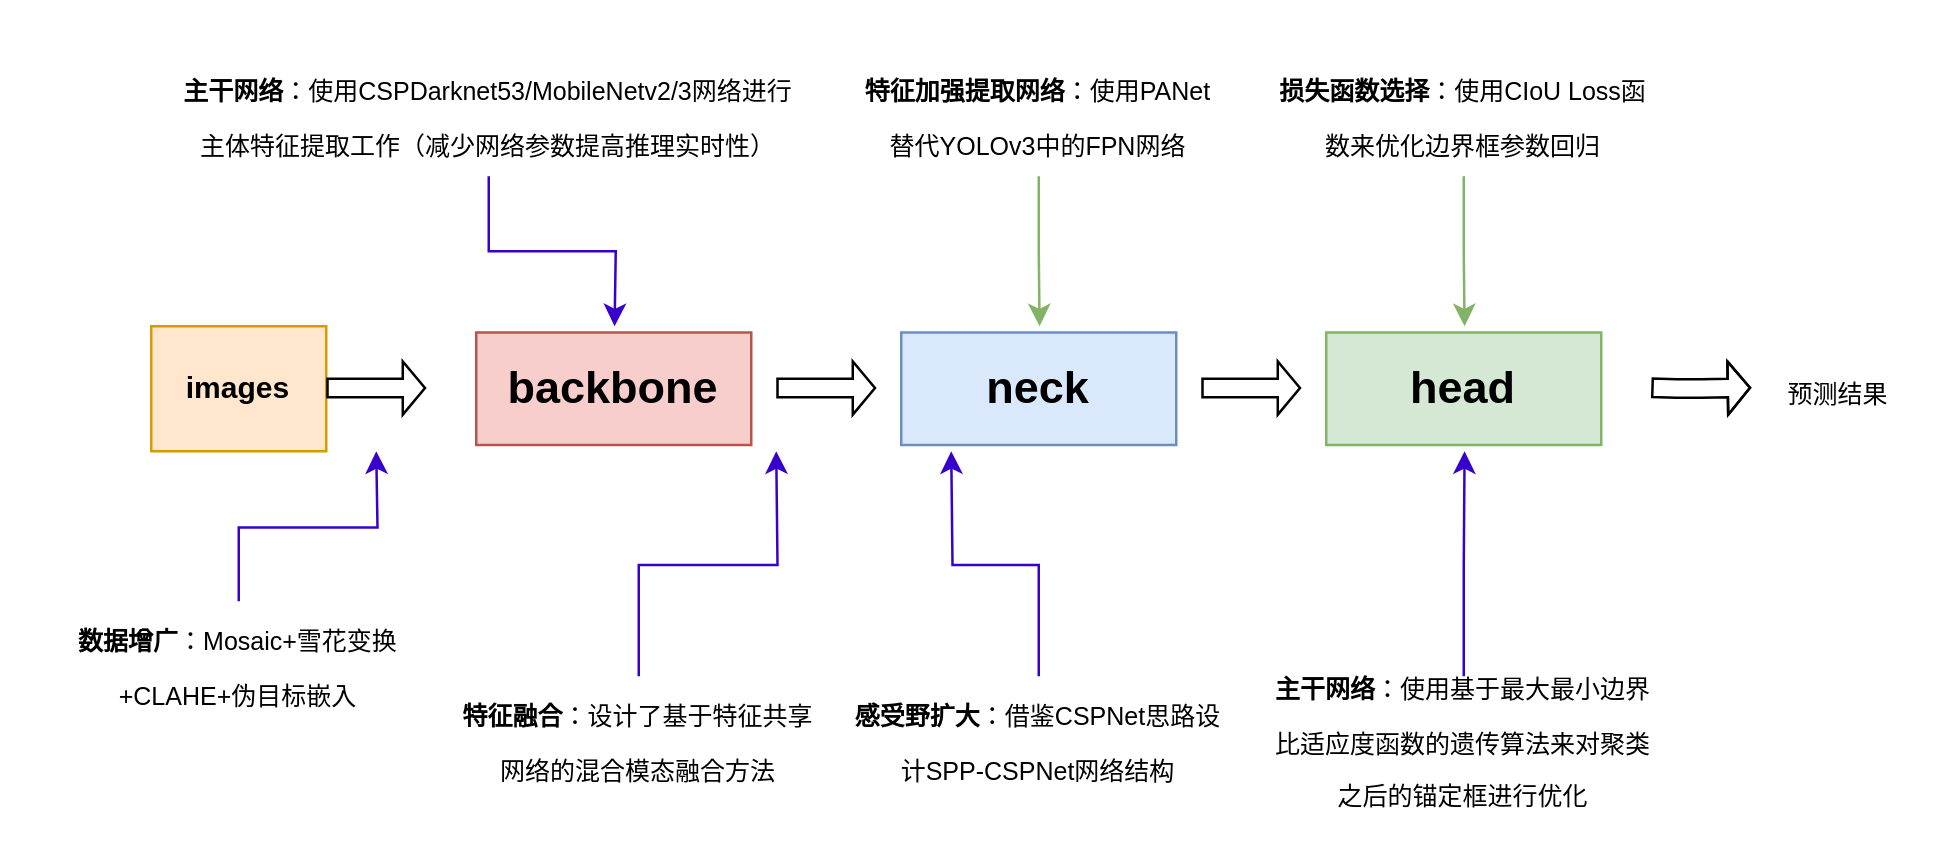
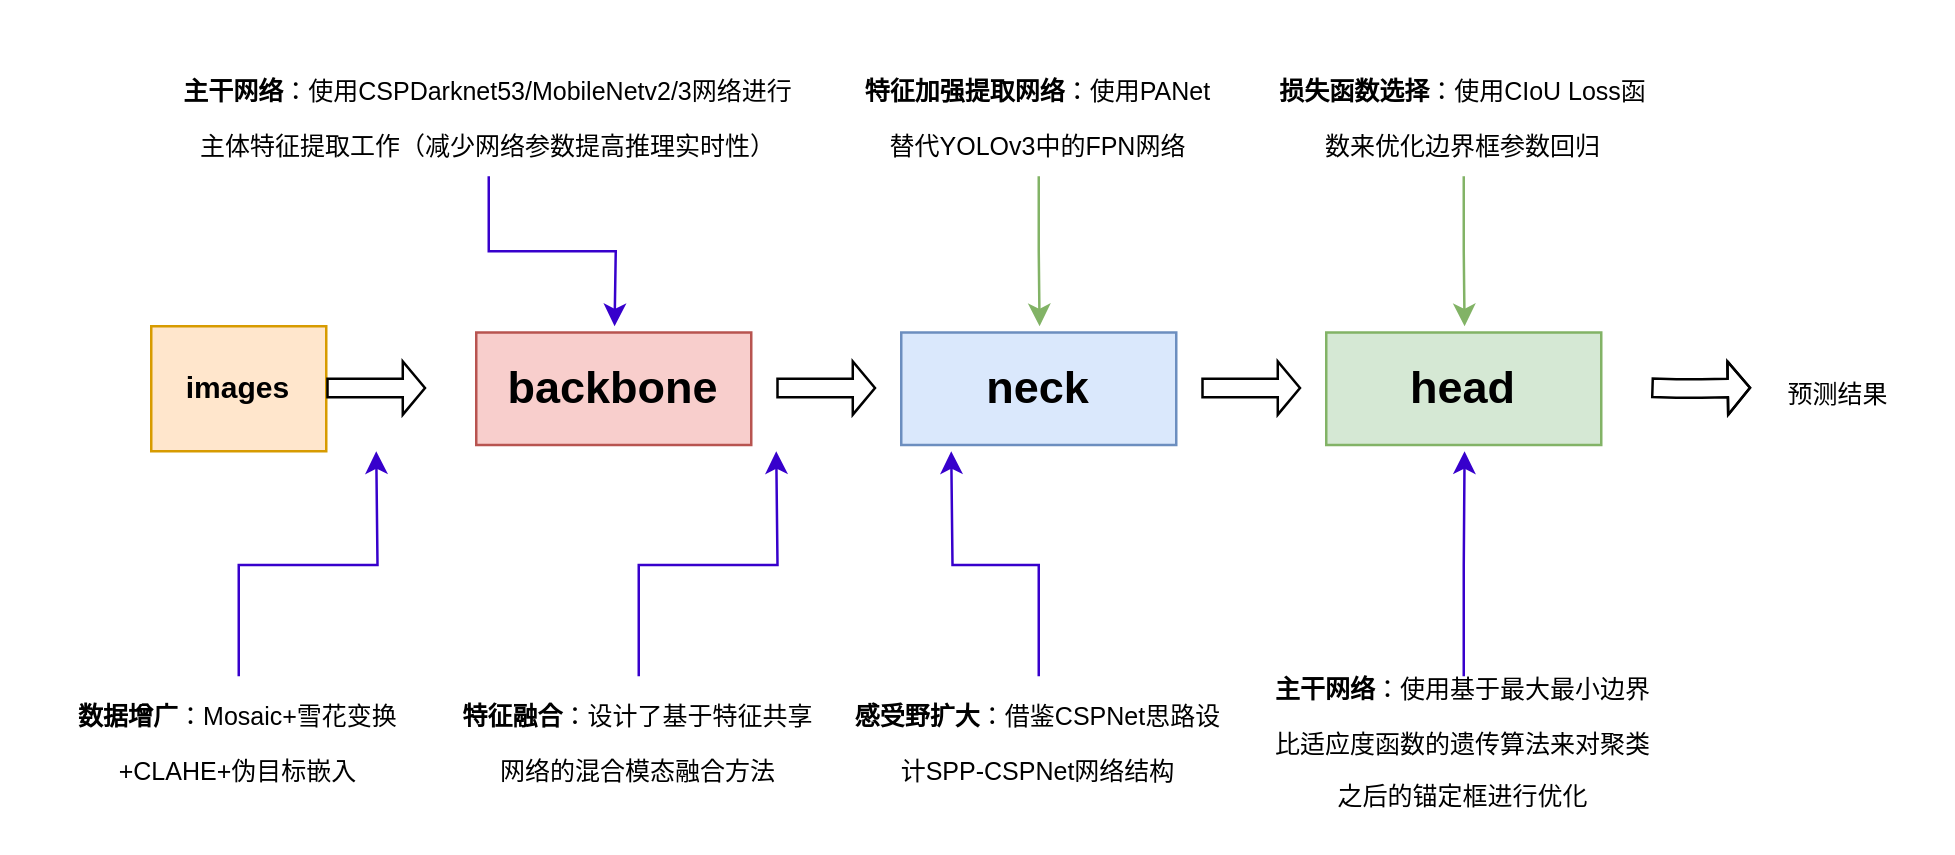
(239, 664) -> (239, 739)
